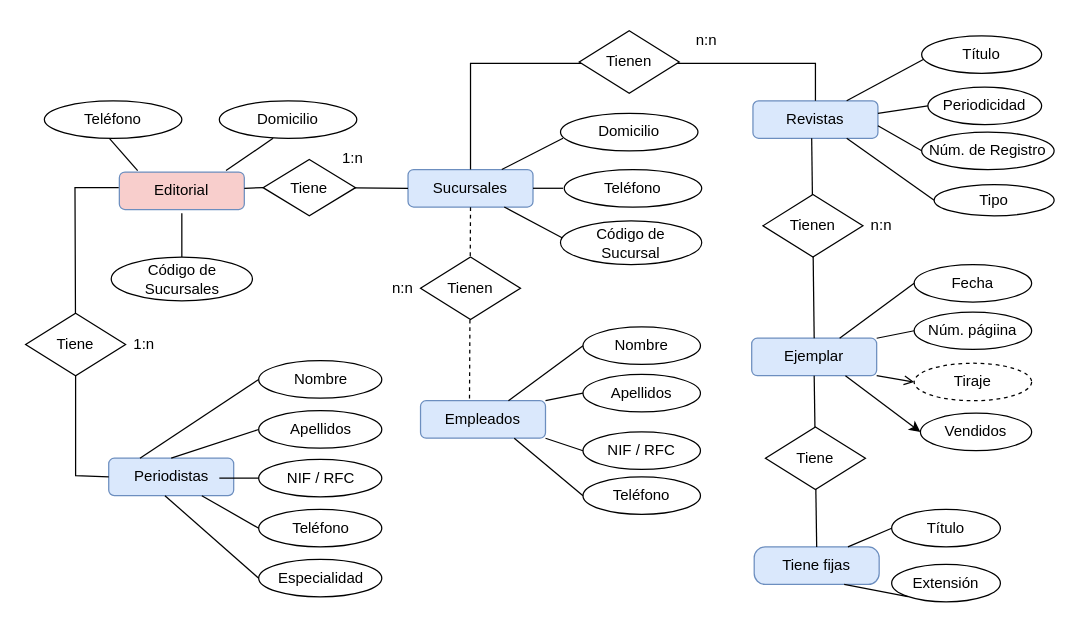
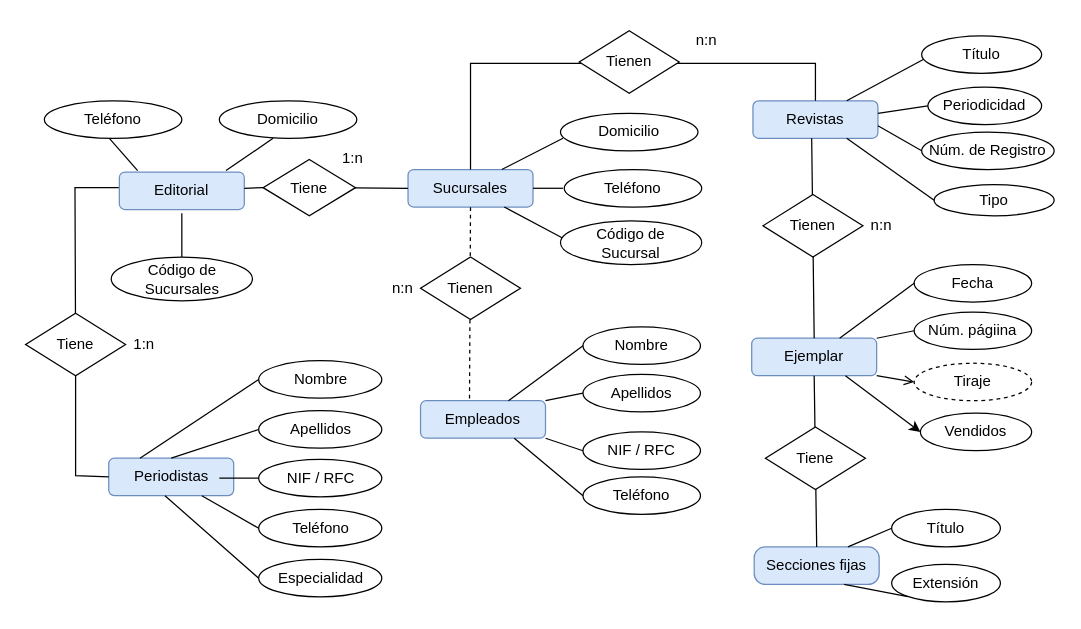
(182, 191) -> (182, 191)
(817, 566) -> (817, 566)
